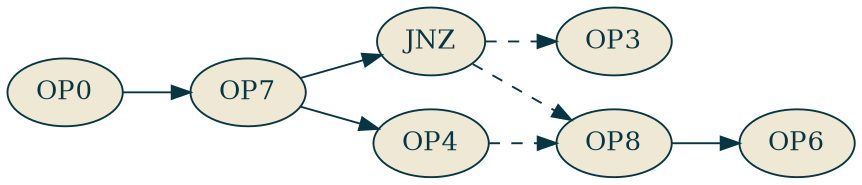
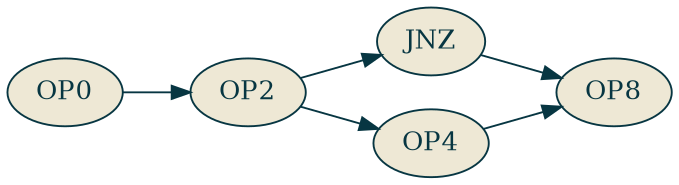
(614, 41) -> none
(514, 87) -> (512, 64)
(248, 92) -> (248, 92)
(513, 143) -> (513, 120)
(797, 143) -> none
